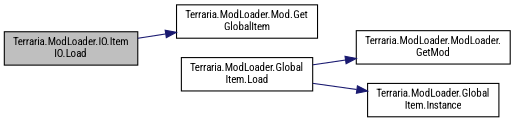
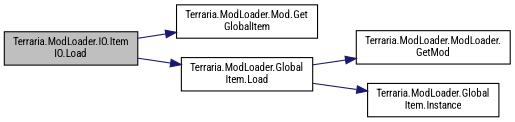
none -> (154, 61)
